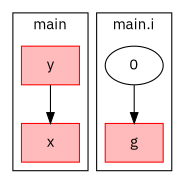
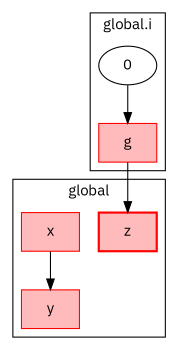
(50, 25) -> (89, 192)
(134, 25) -> (128, 25)
(50, 99) -> (50, 265)
none -> (128, 232)
